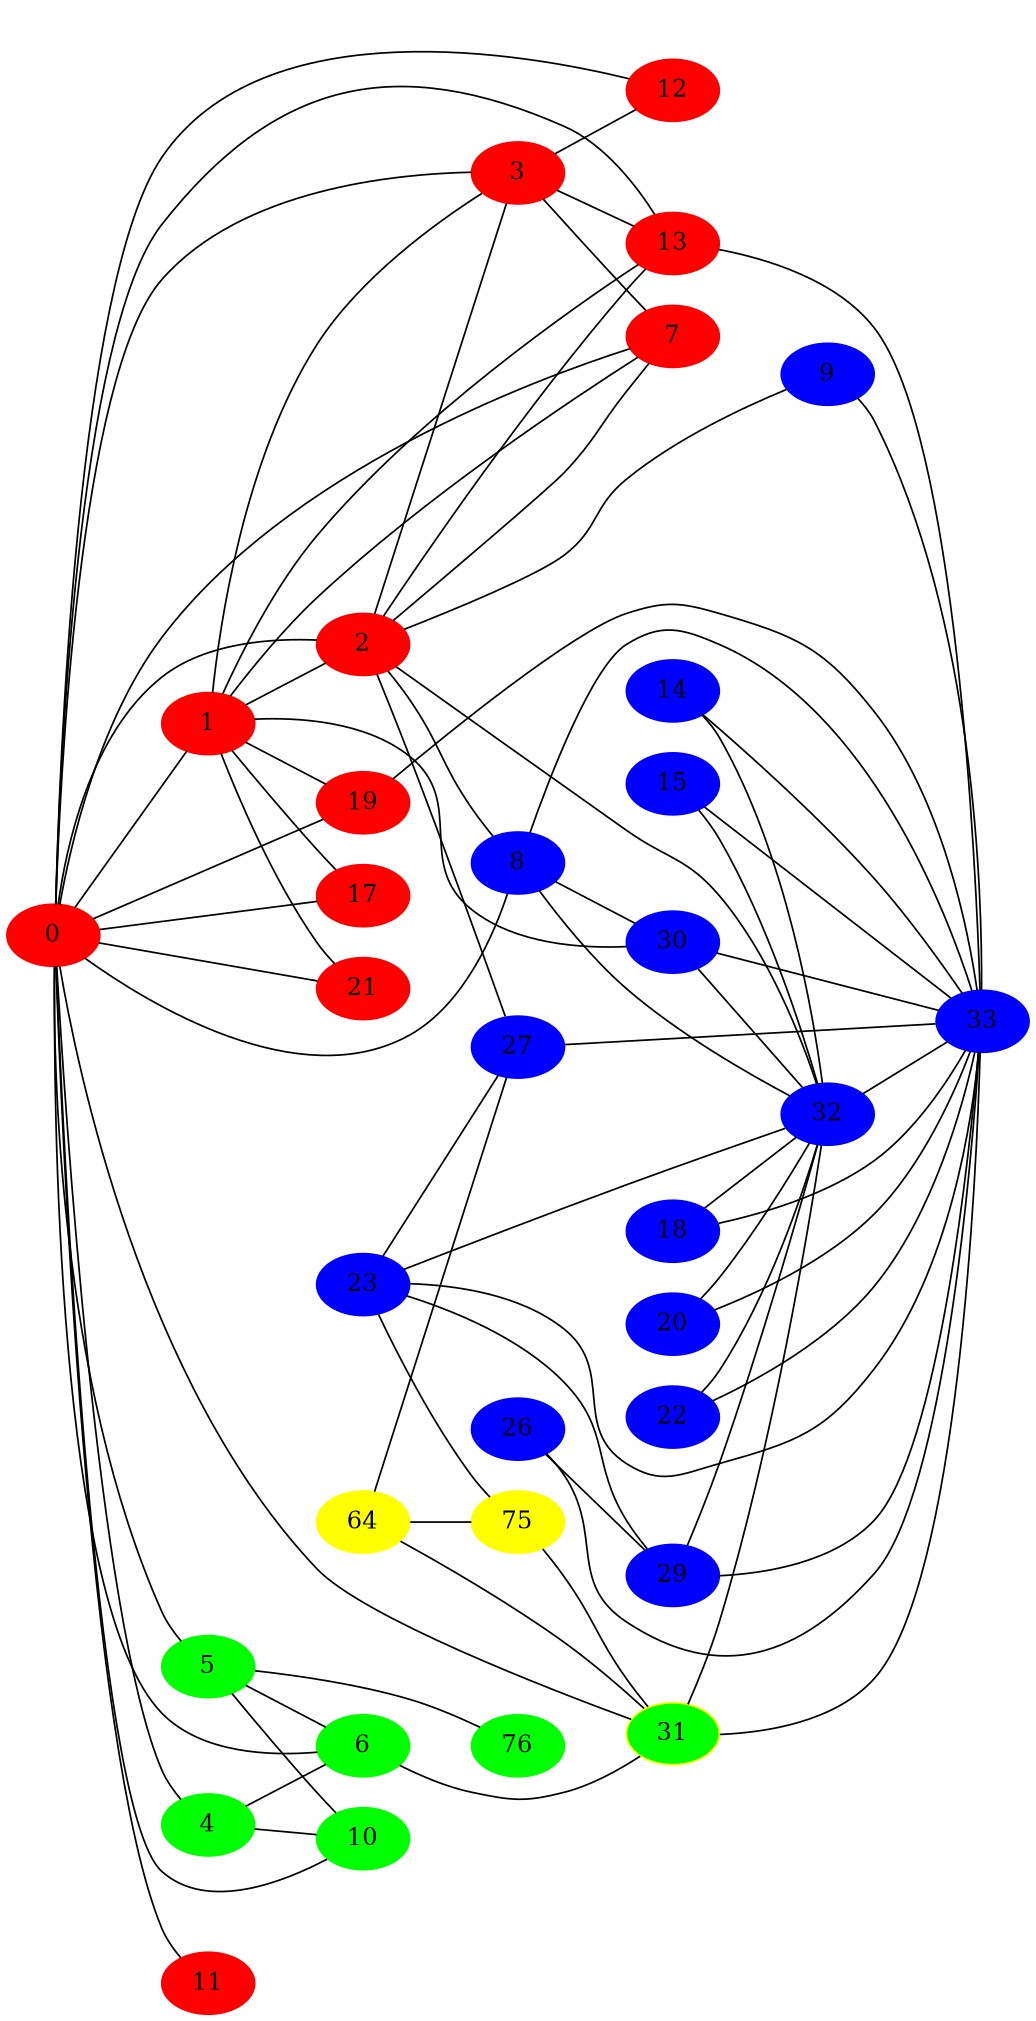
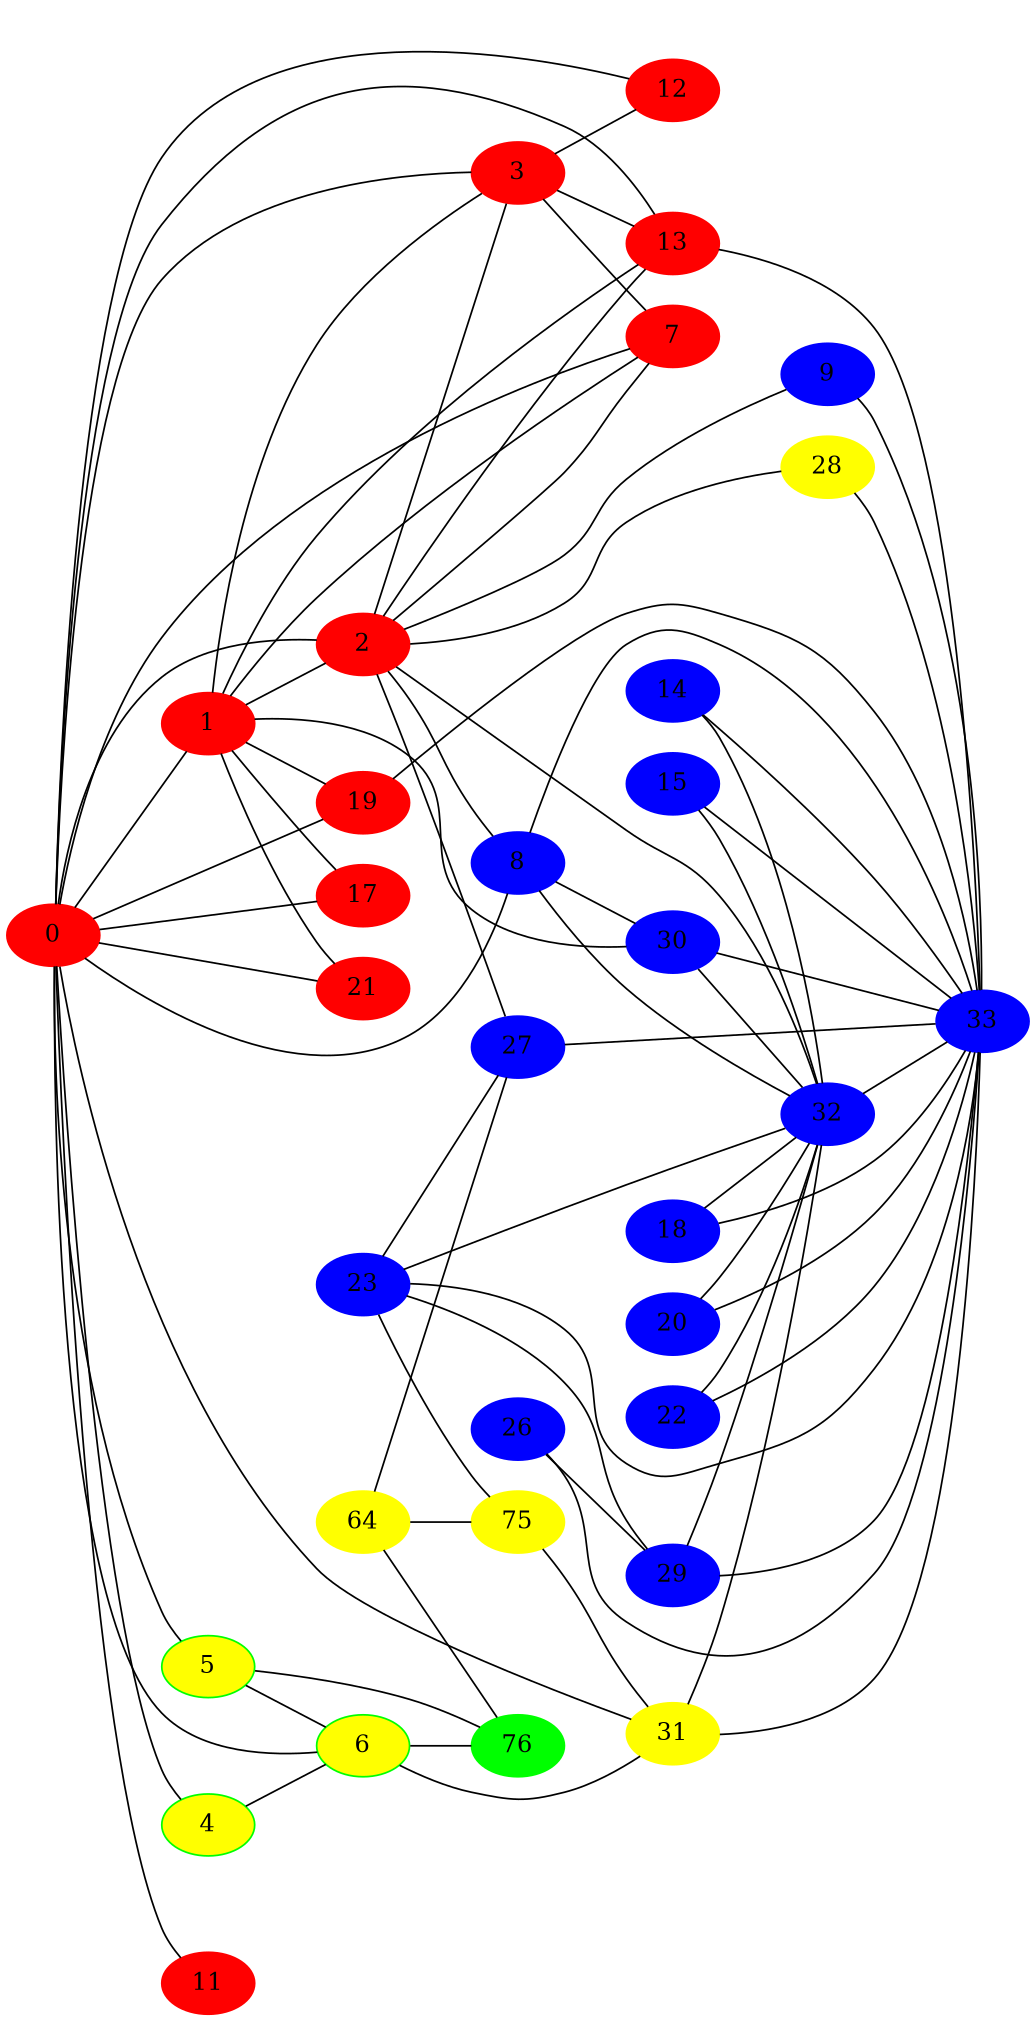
none -> (828, 467)
(528, 1617) -> (435, 1625)
(208, 1667) -> (208, 1667)
(673, 1734) -> (673, 1734)
(363, 1746) -> (363, 1746)
none -> (441, 1746)
(208, 1825) -> (208, 1825)
(363, 1839) -> none
